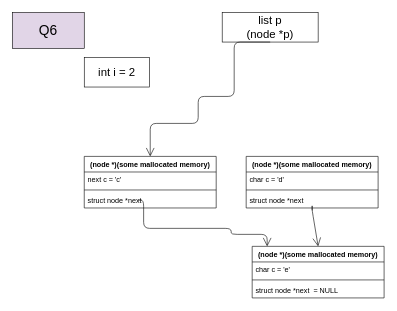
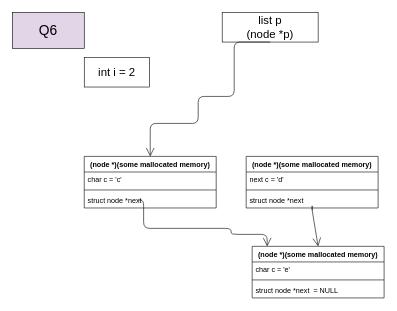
(107, 180) -> (107, 180)
(269, 180) -> (269, 180)
